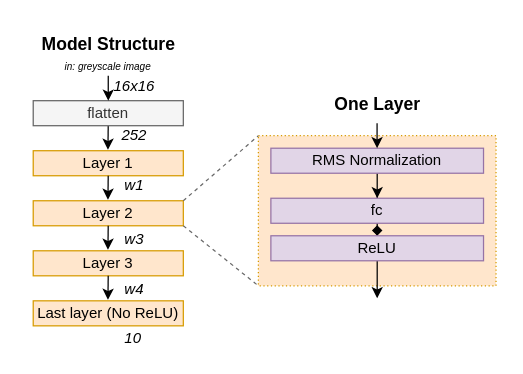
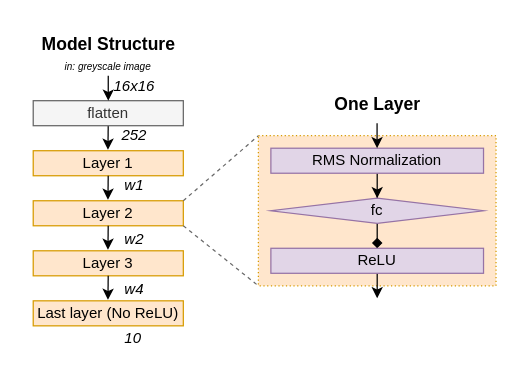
(377, 211) -> (377, 211)
(134, 239) -> (134, 239)
(377, 248) -> (377, 261)
